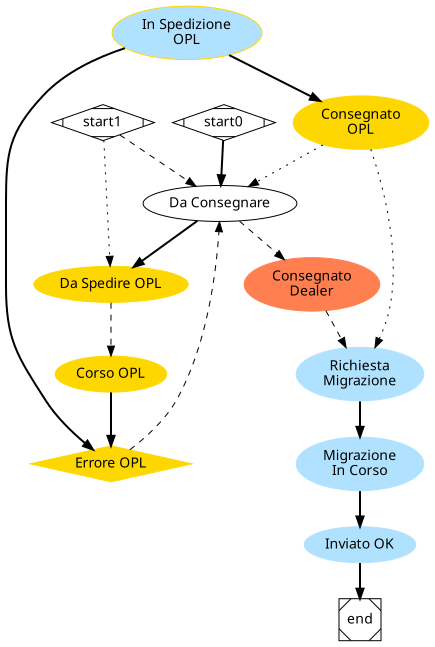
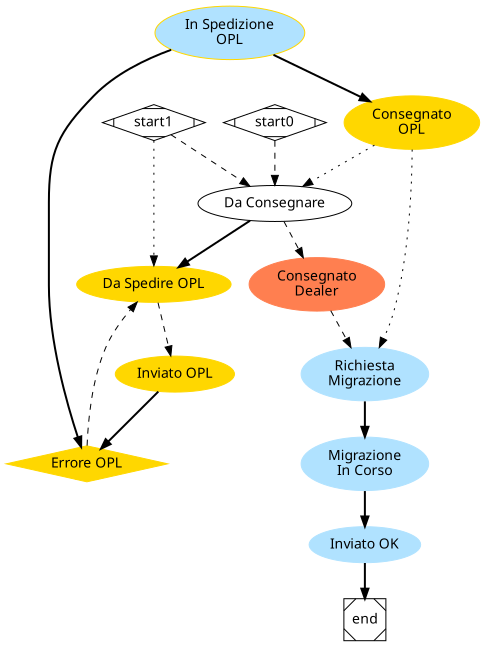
(222, 158) -> (275, 158)
(197, 351) -> (97, 374)
(111, 374) -> (175, 374)
